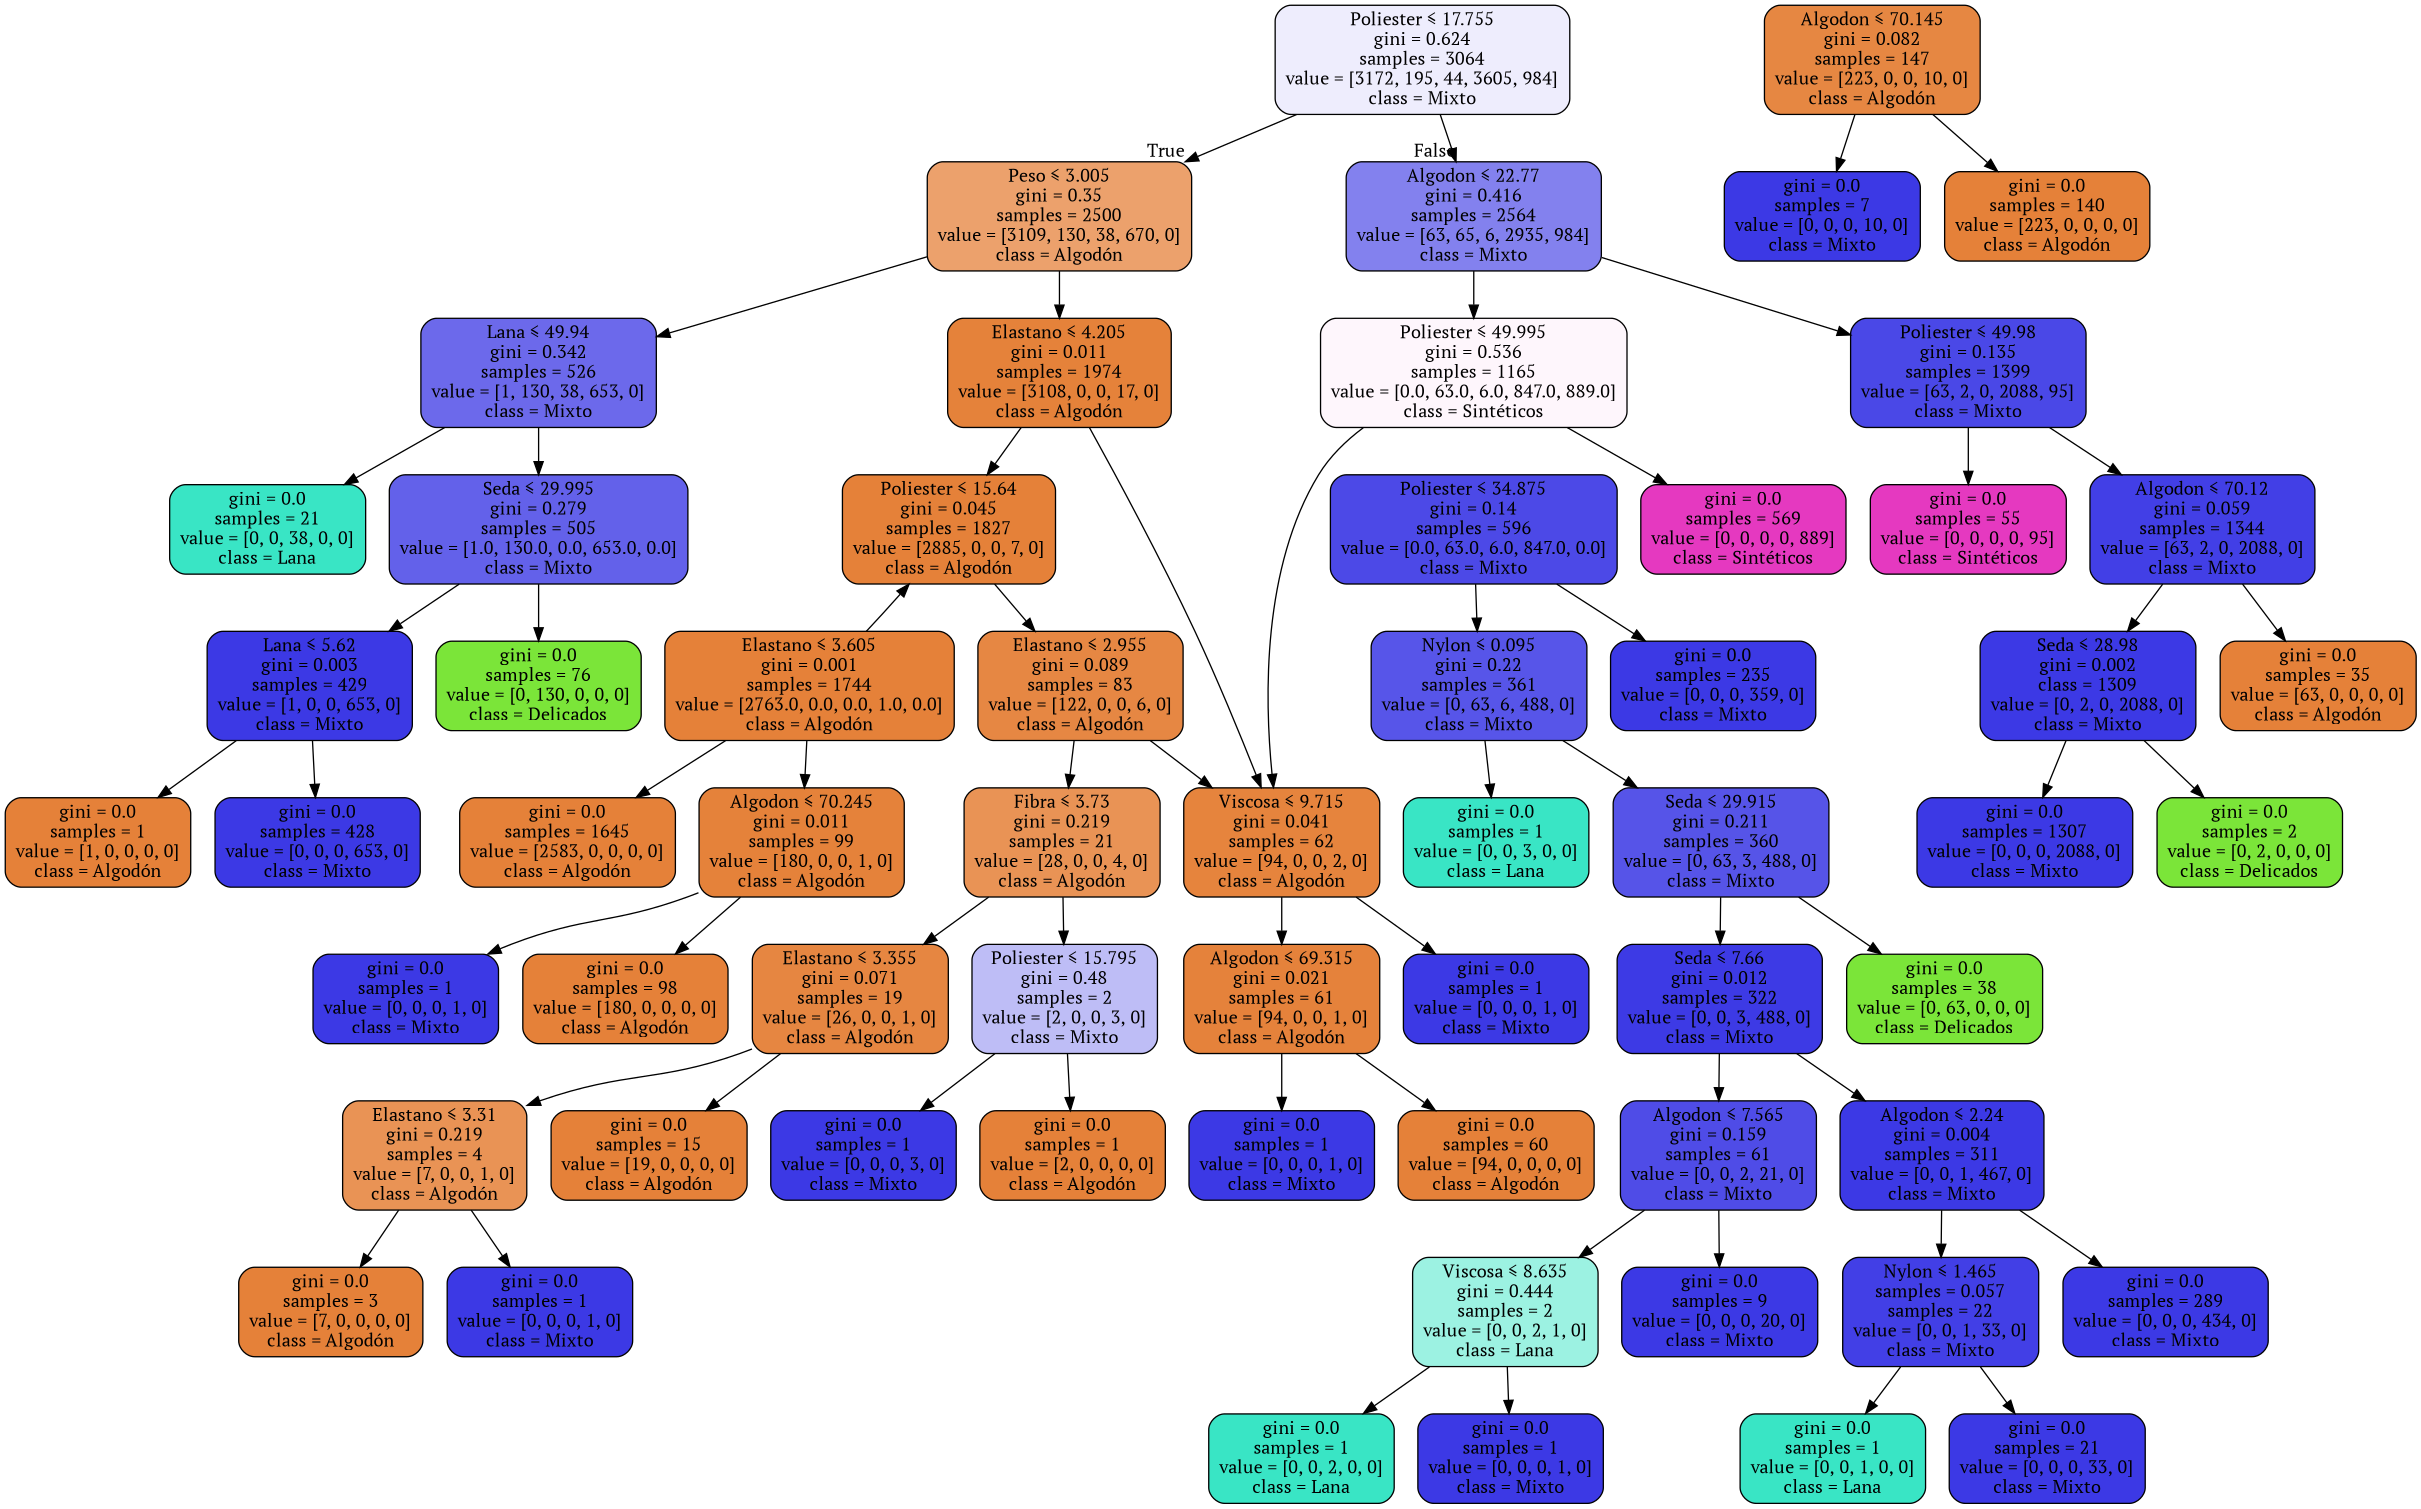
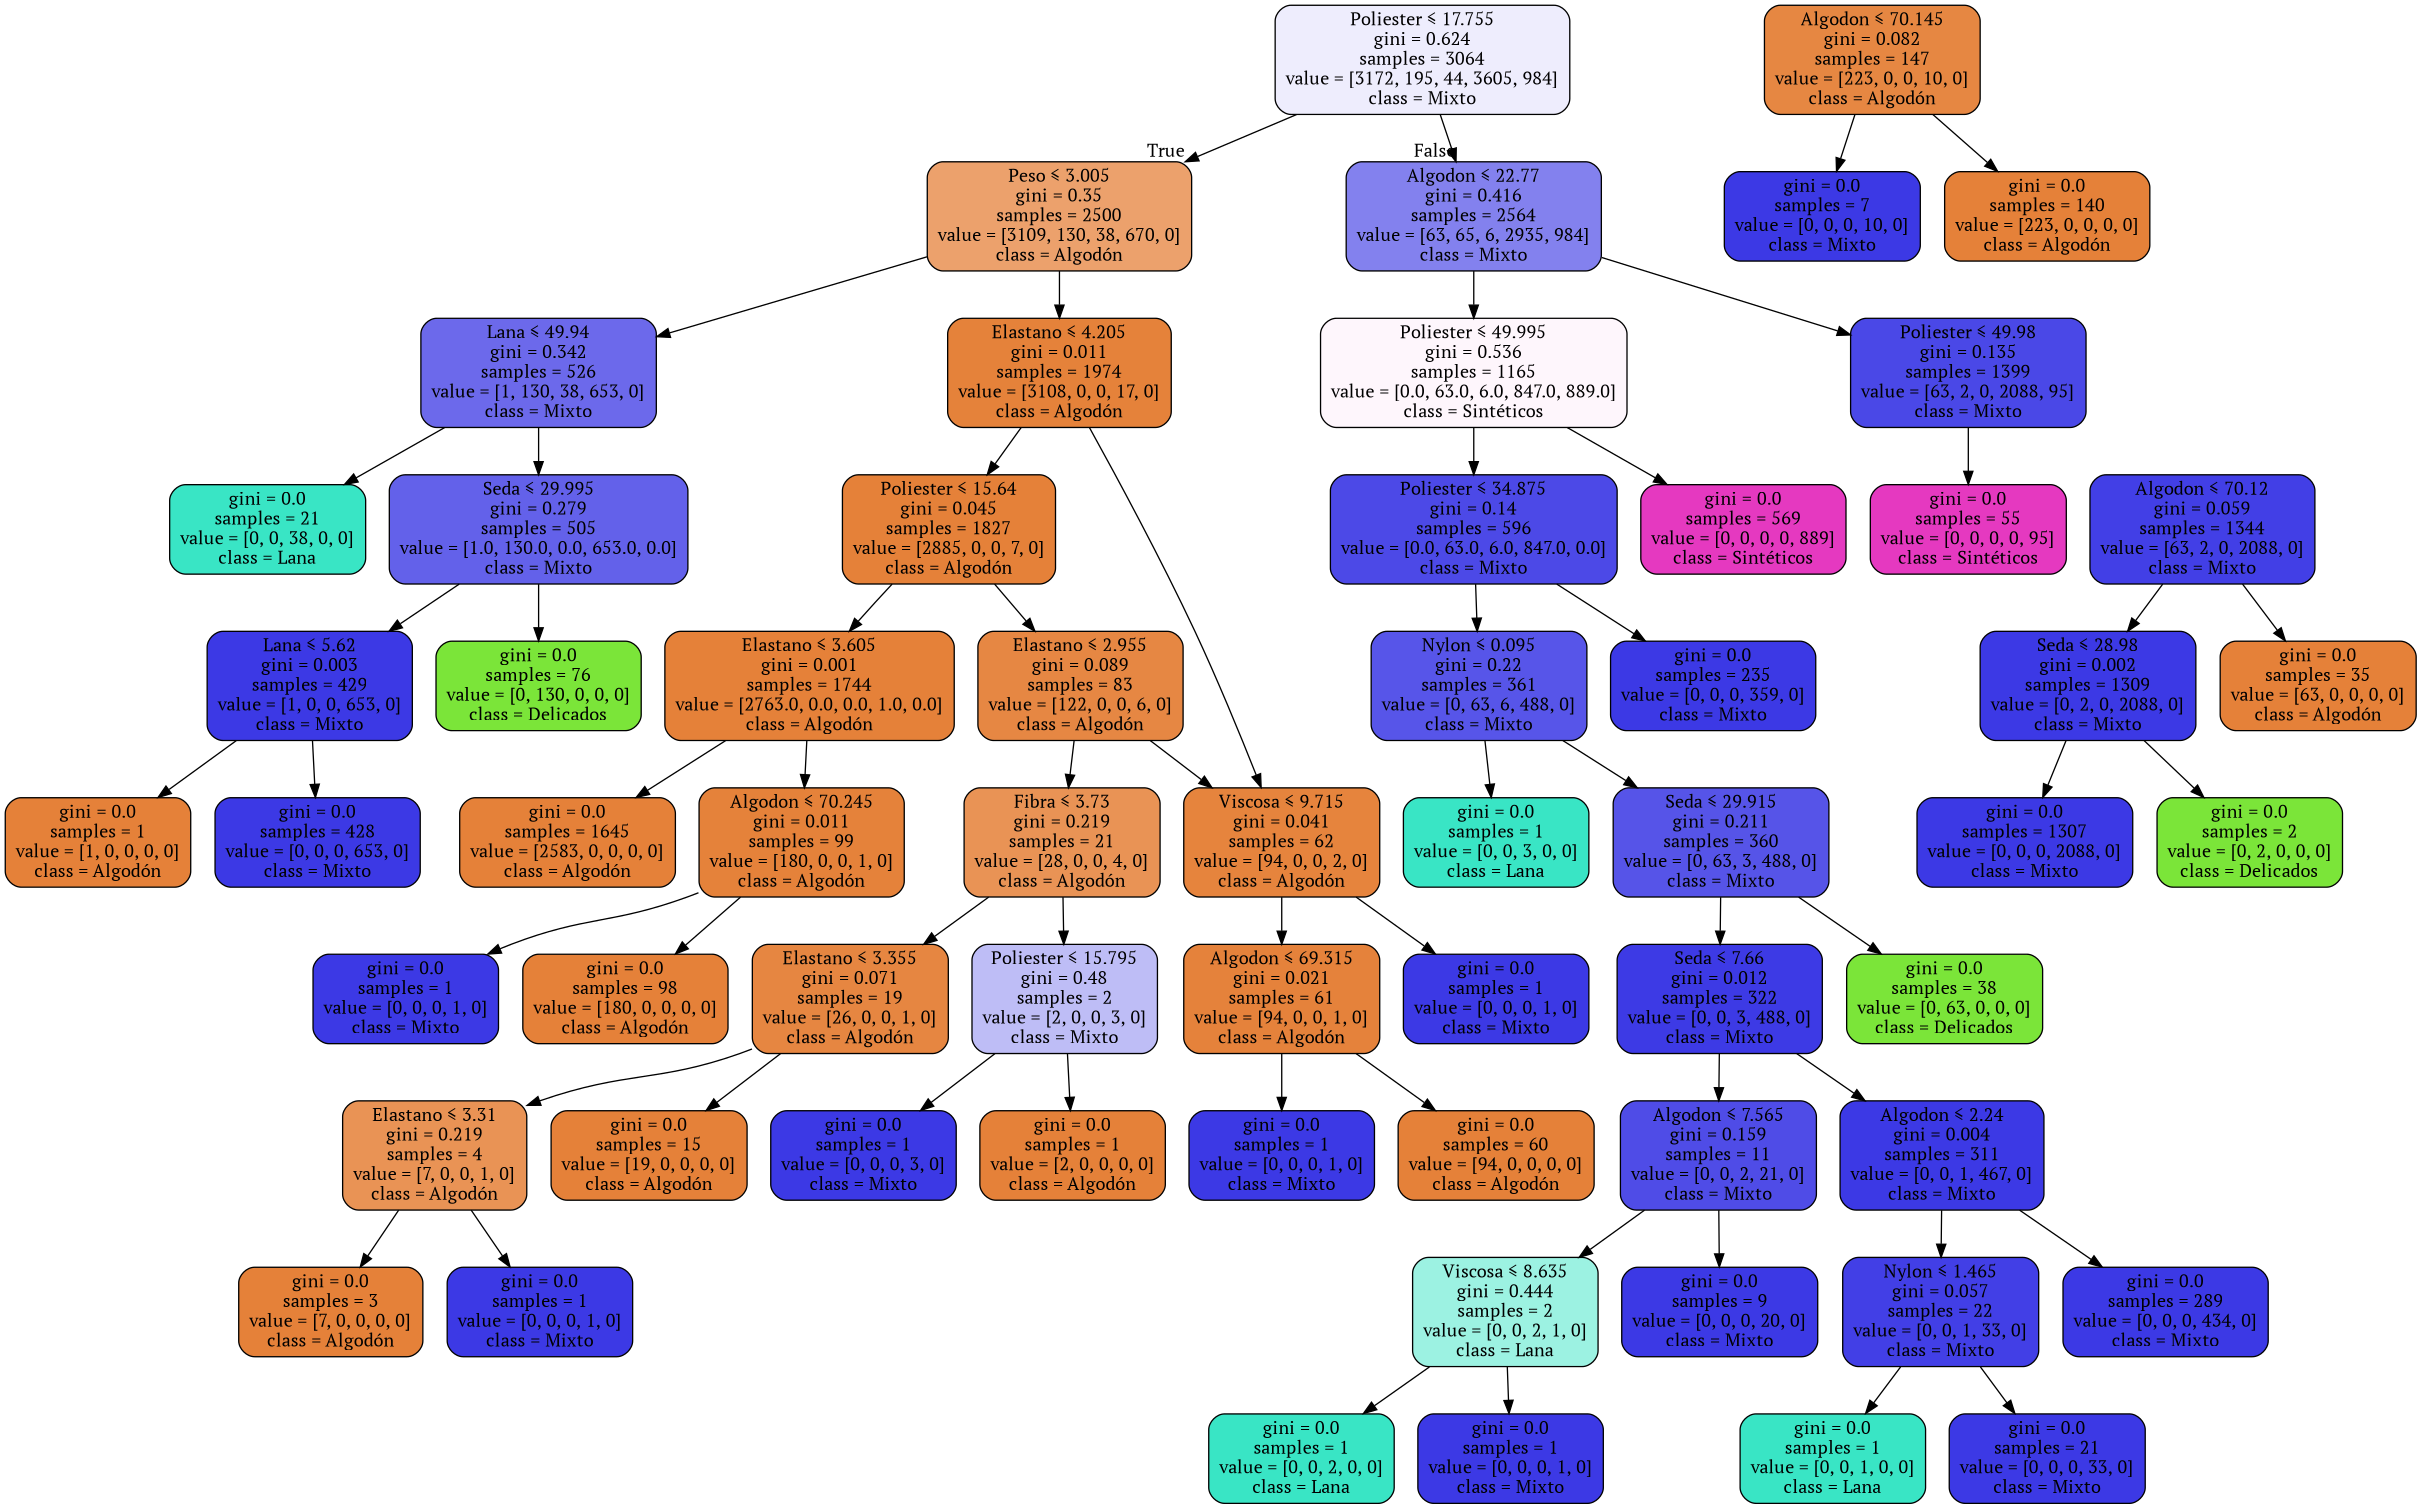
(2080, 448) -> none
(1277, 588) -> (1474, 444)
(883, 613) -> (875, 602)
(2088, 685) -> (2088, 685)
(1718, 1155) -> (1718, 1155)
(1941, 1292) -> (1941, 1292)
